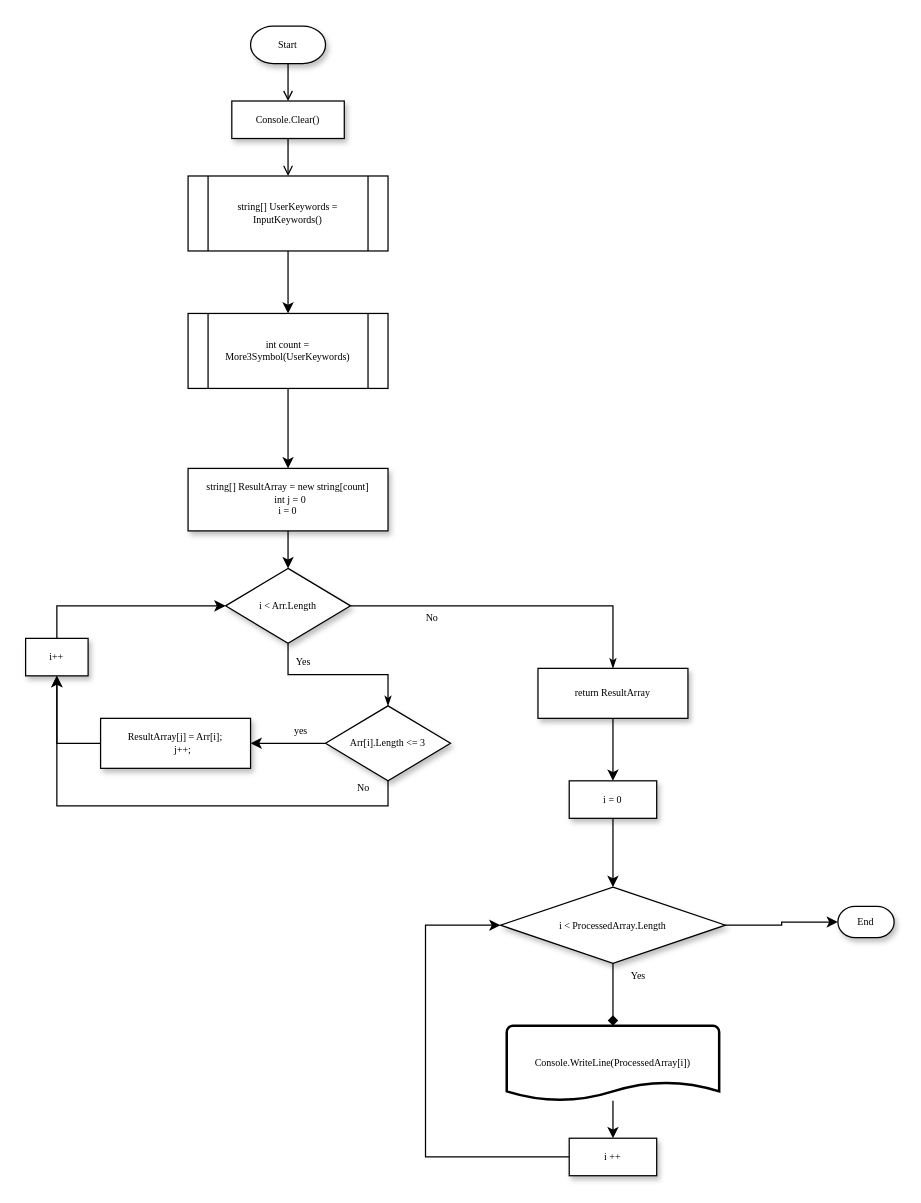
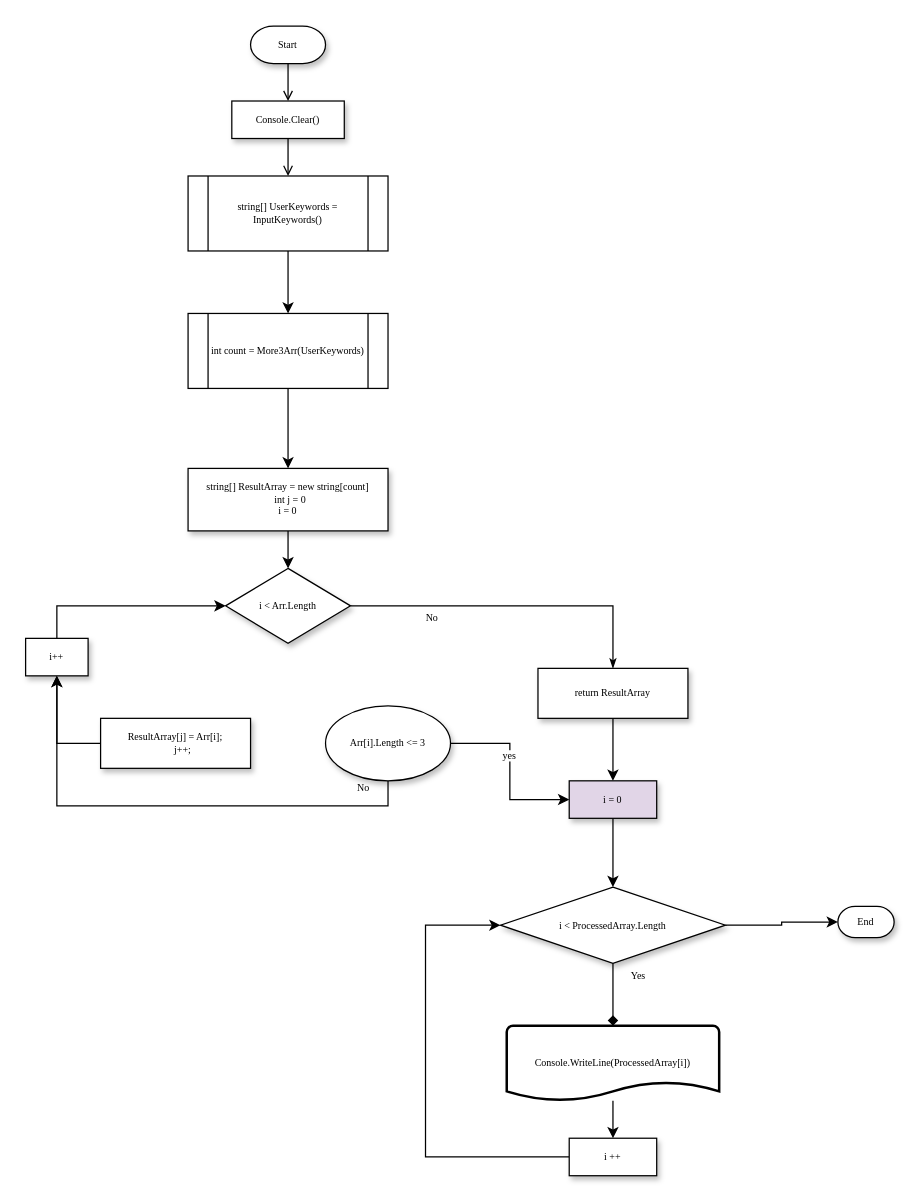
(288, 351) -> (288, 351)
(334, 674) -> none
(293, 743) -> (510, 767)
(388, 743) -> (388, 743)
(613, 799) -> (613, 799)
